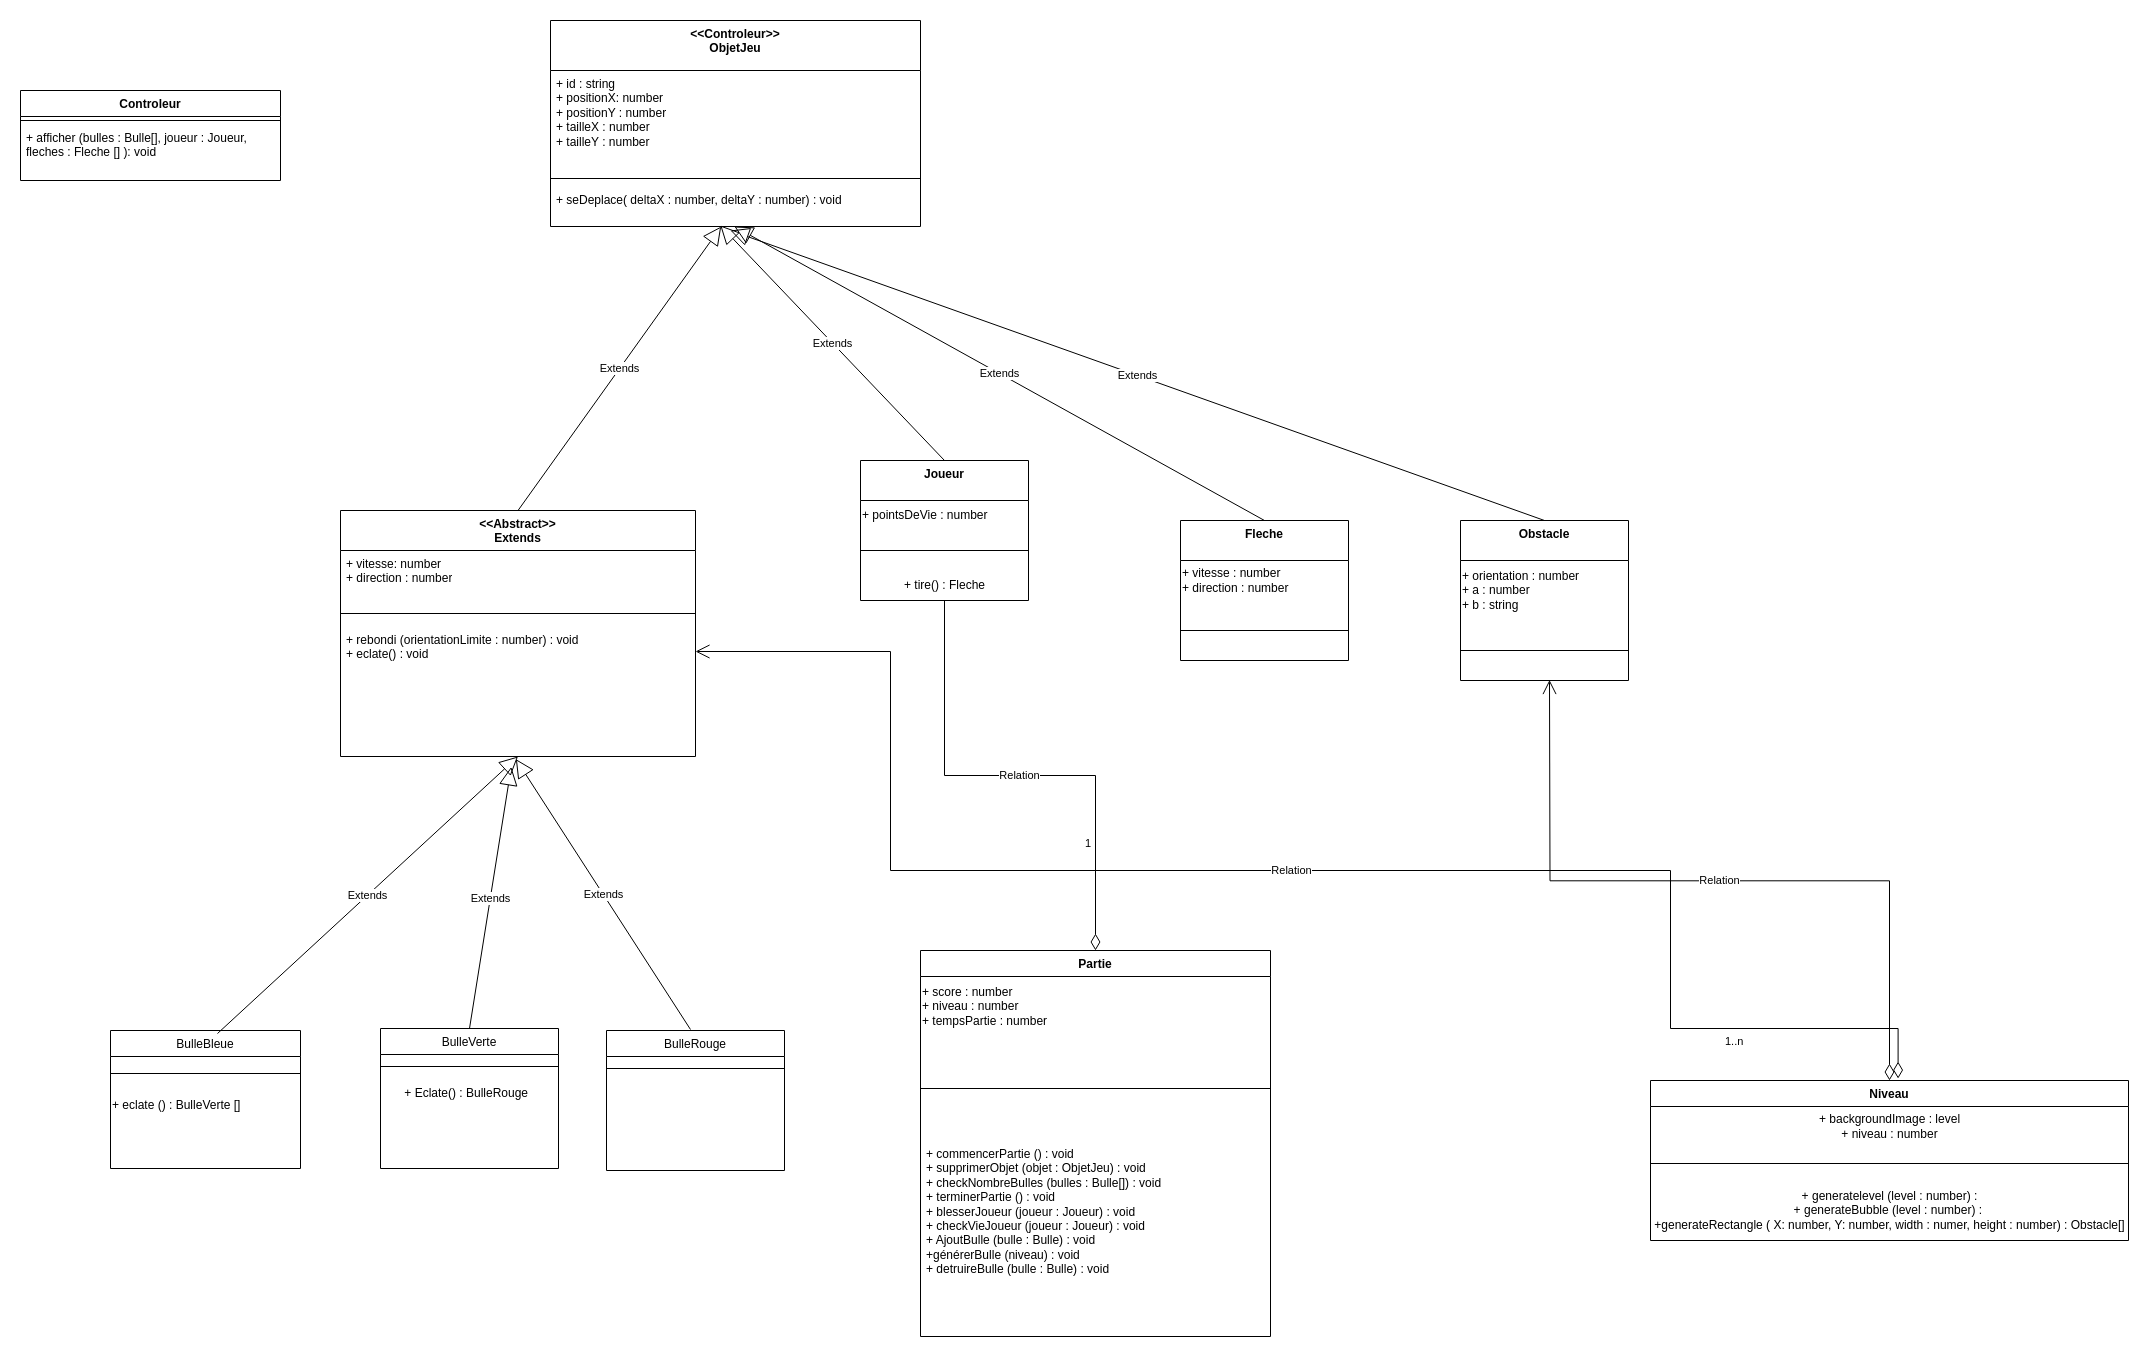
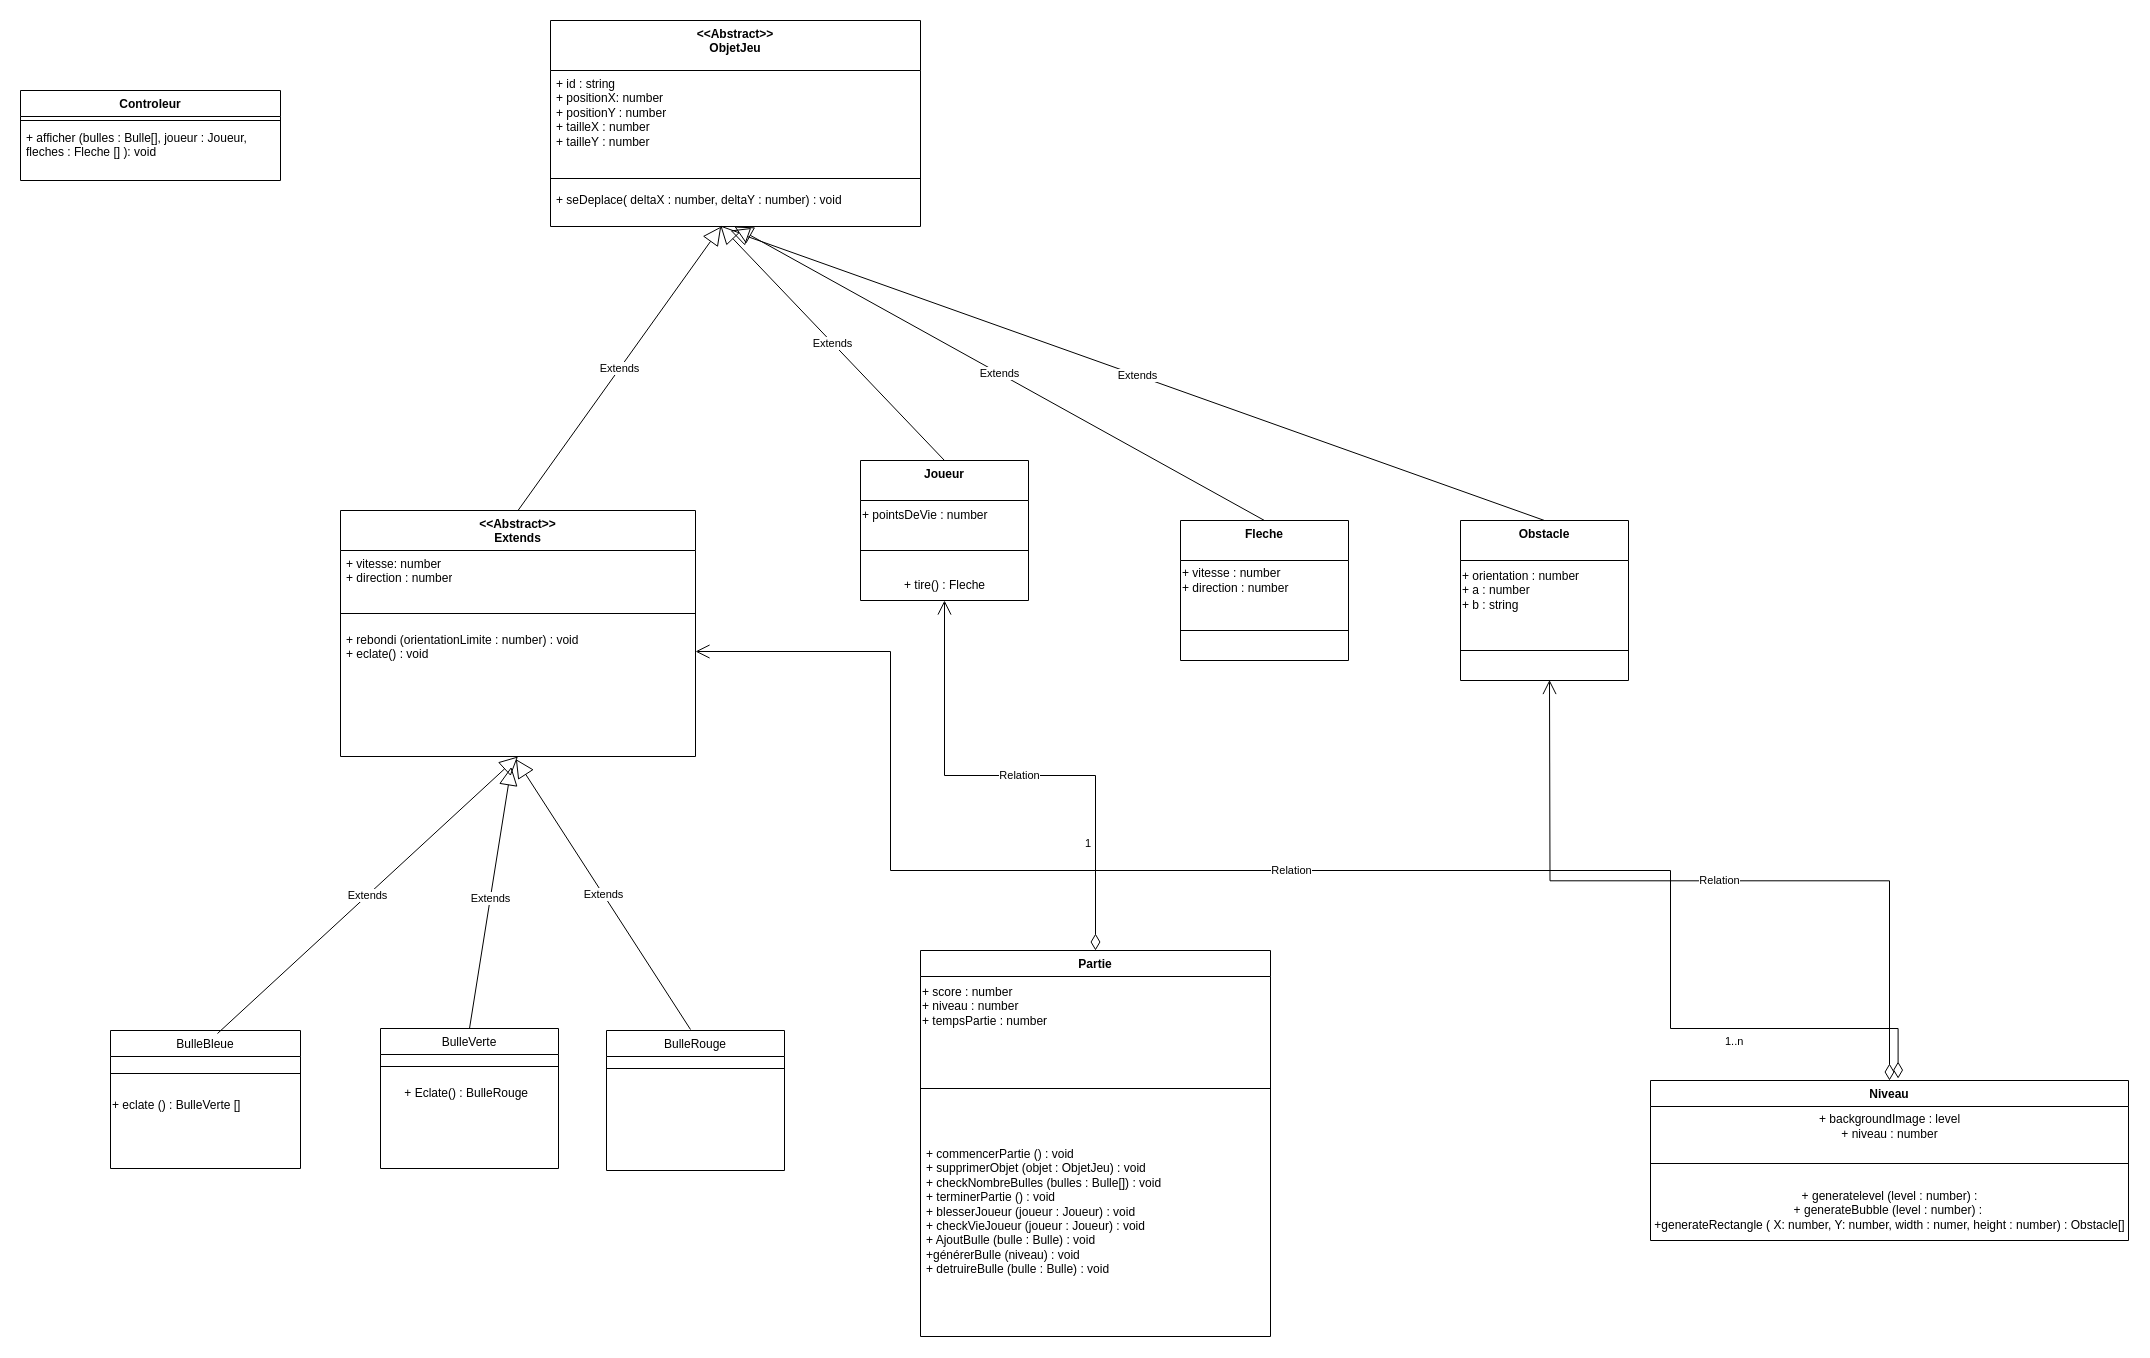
(736, 42) -> (736, 42)
(945, 606) -> (945, 606)
